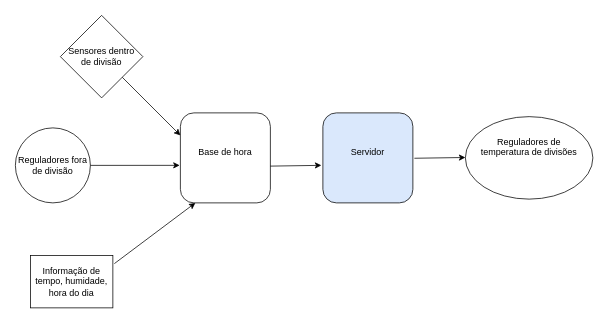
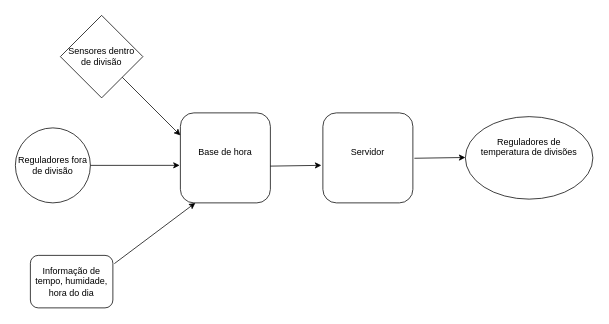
(368, 158) -> (368, 158)
(72, 282) -> (72, 282)
